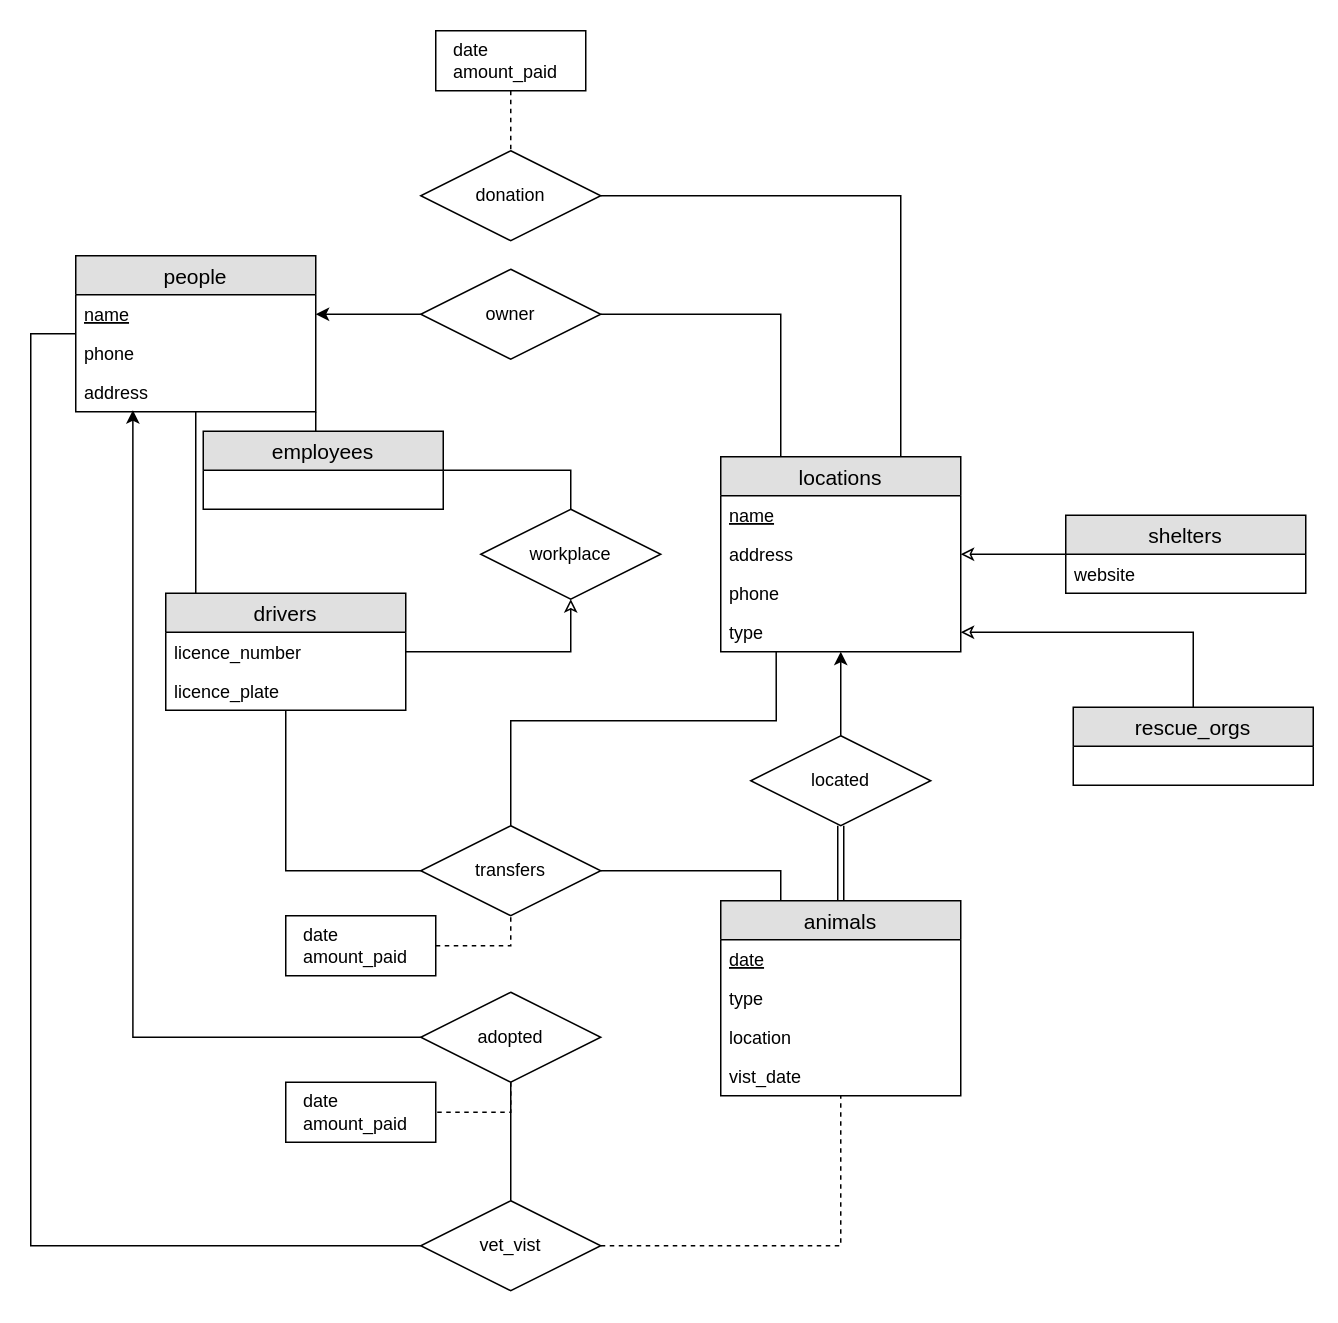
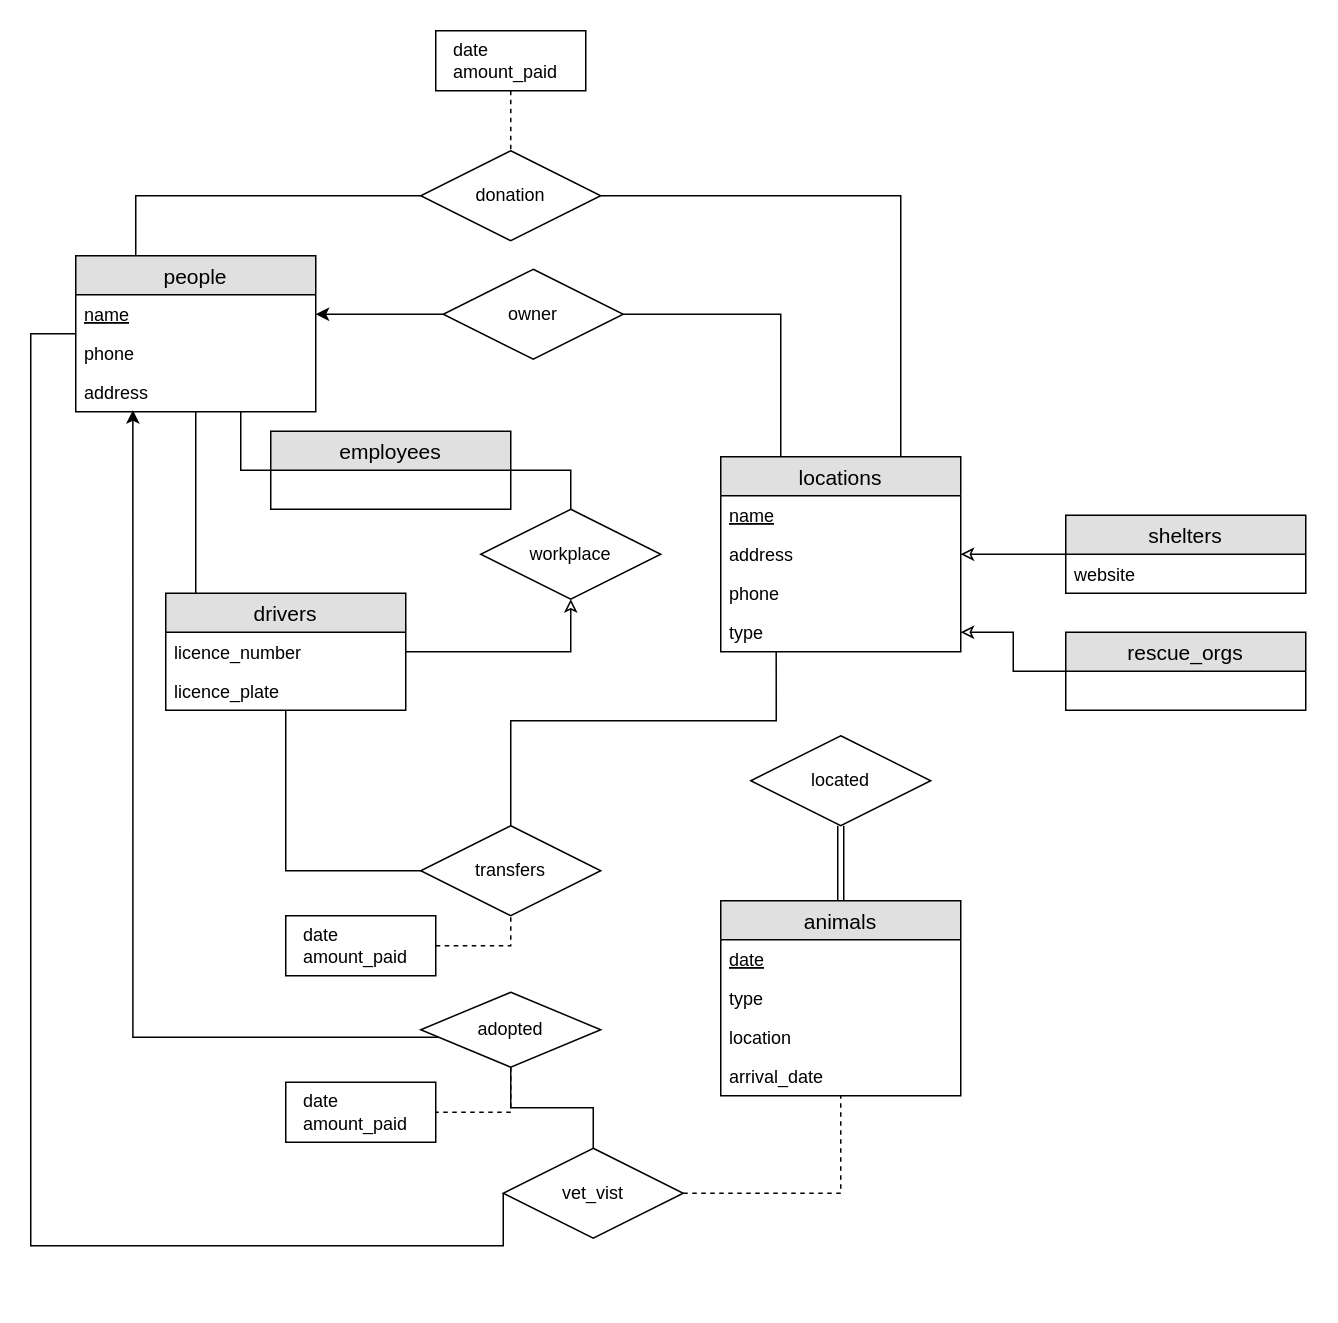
none -> (249, 196)
(511, 314) -> (533, 314)
(323, 470) -> (391, 470)
(841, 699) -> none
(1193, 746) -> (1186, 671)
(706, 871) -> none
(511, 1037) -> (511, 1030)
(772, 1077) -> (785, 1077)
(511, 1246) -> (593, 1193)
